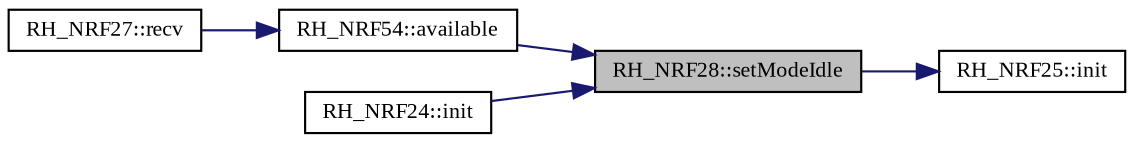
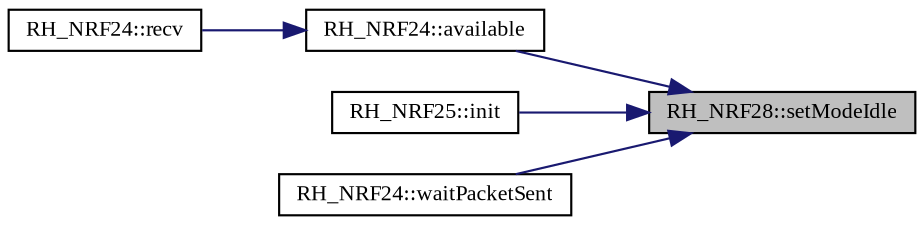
(105, 30) -> (105, 30)
(398, 30) -> (425, 30)
(889, 71) -> (573, 113)
(398, 113) -> (425, 195)
